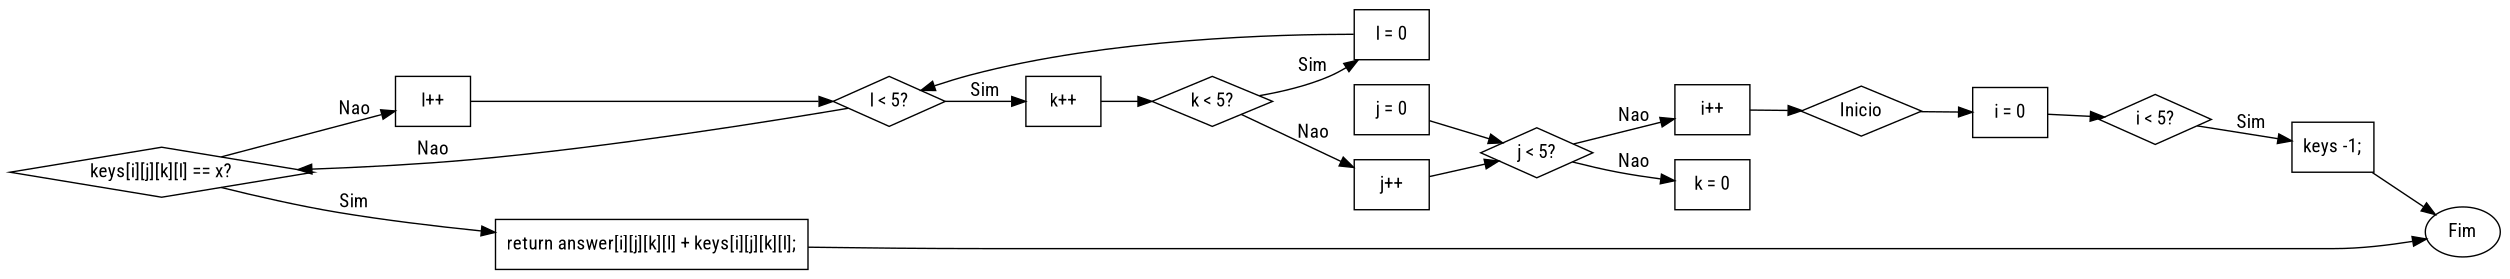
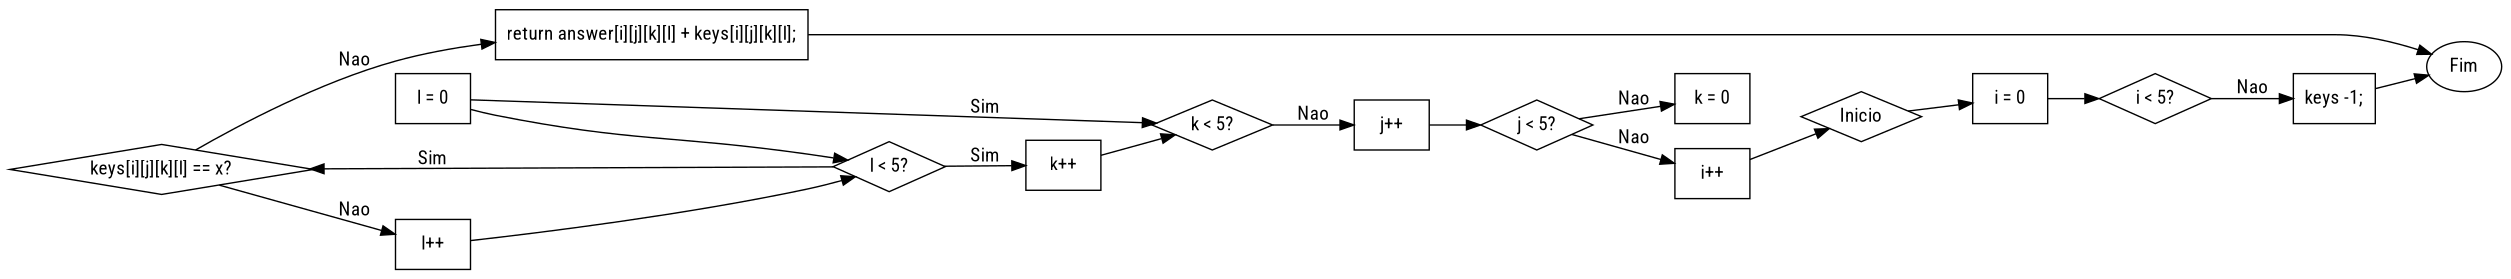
(1304, 85) -> (806, 111)
(1392, 110) -> none
(2252, 123) -> (2252, 88)
(433, 149) -> (433, 159)
(355, 202) -> (355, 60)
